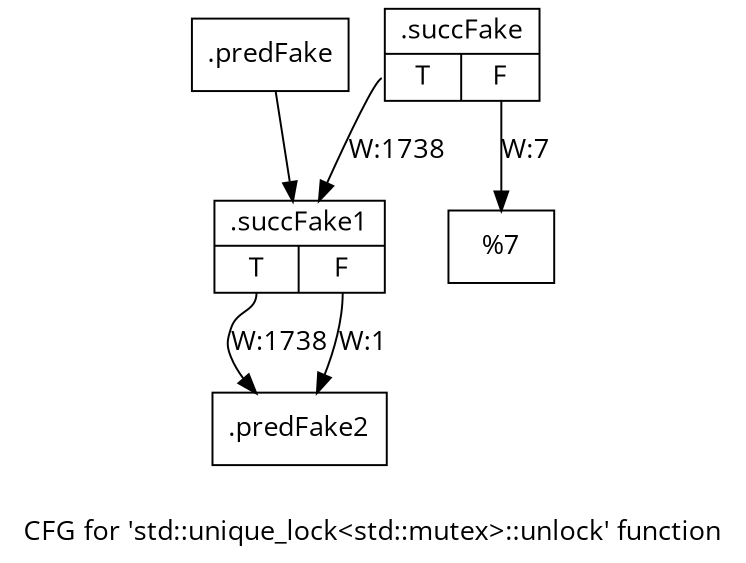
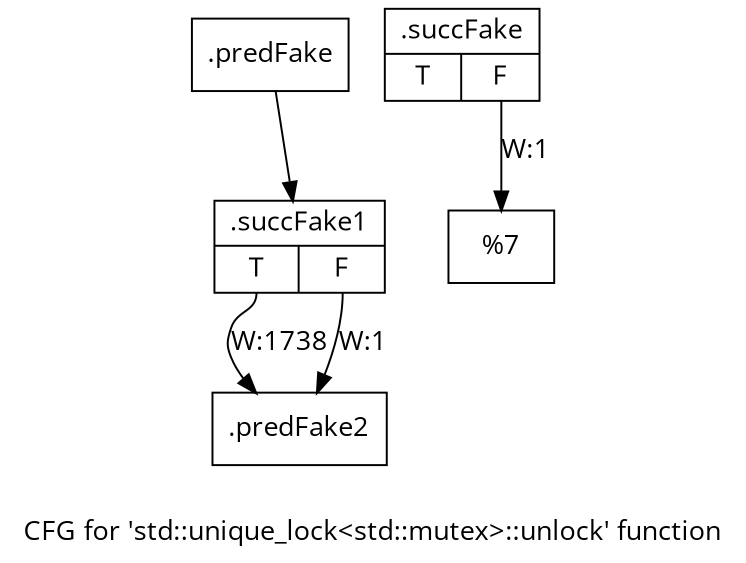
(352, 129) -> none
(526, 151) -> (526, 151)
